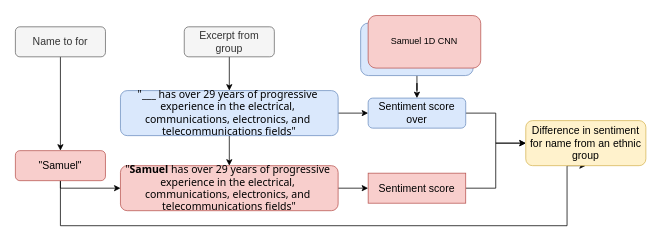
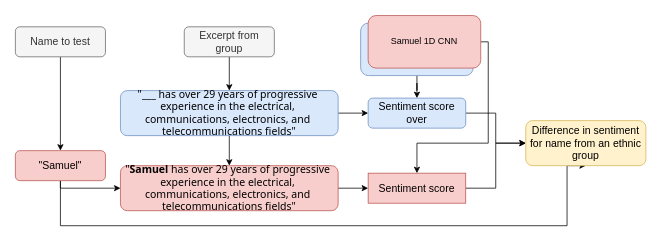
(60, 42) -> (60, 42)
none -> (488, 90)
